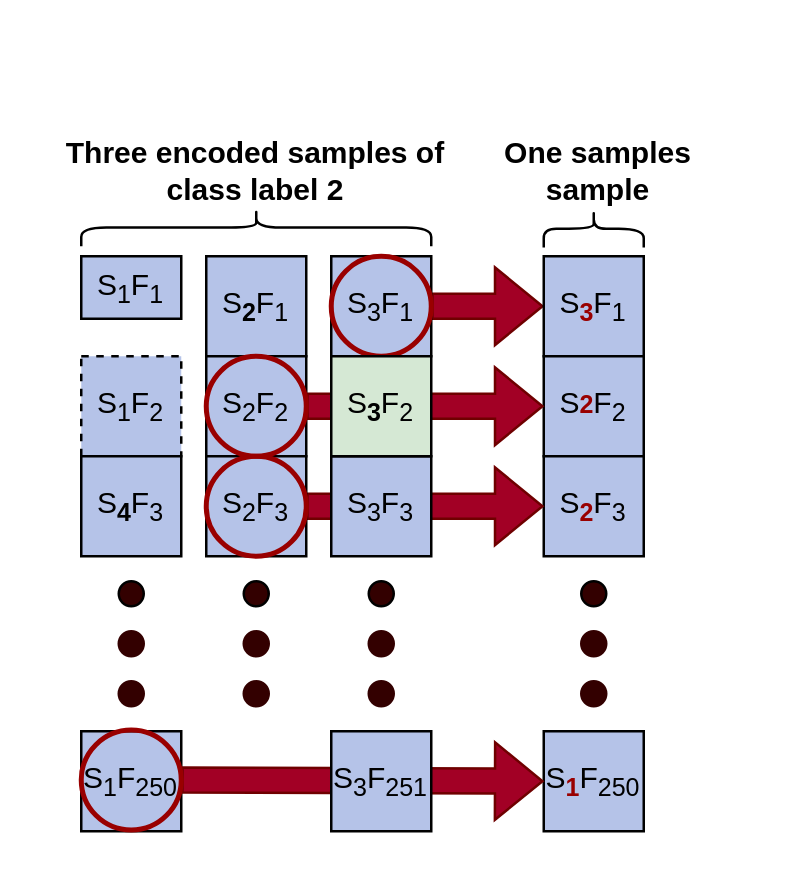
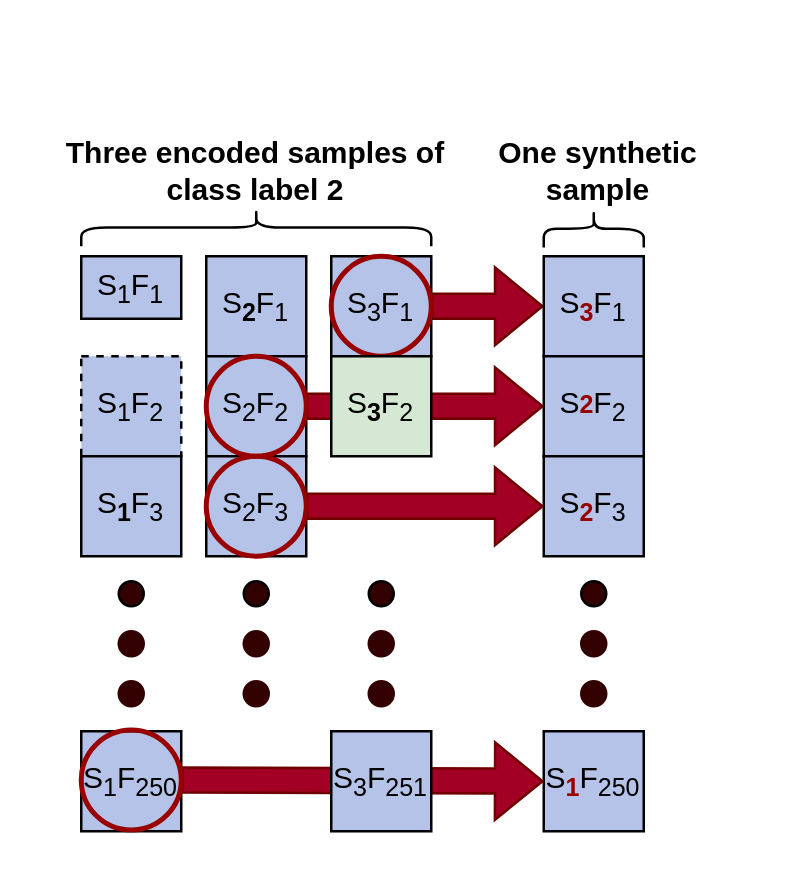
(599, 171) -> (599, 171)
(131, 506) -> (131, 506)
(381, 506) -> none
